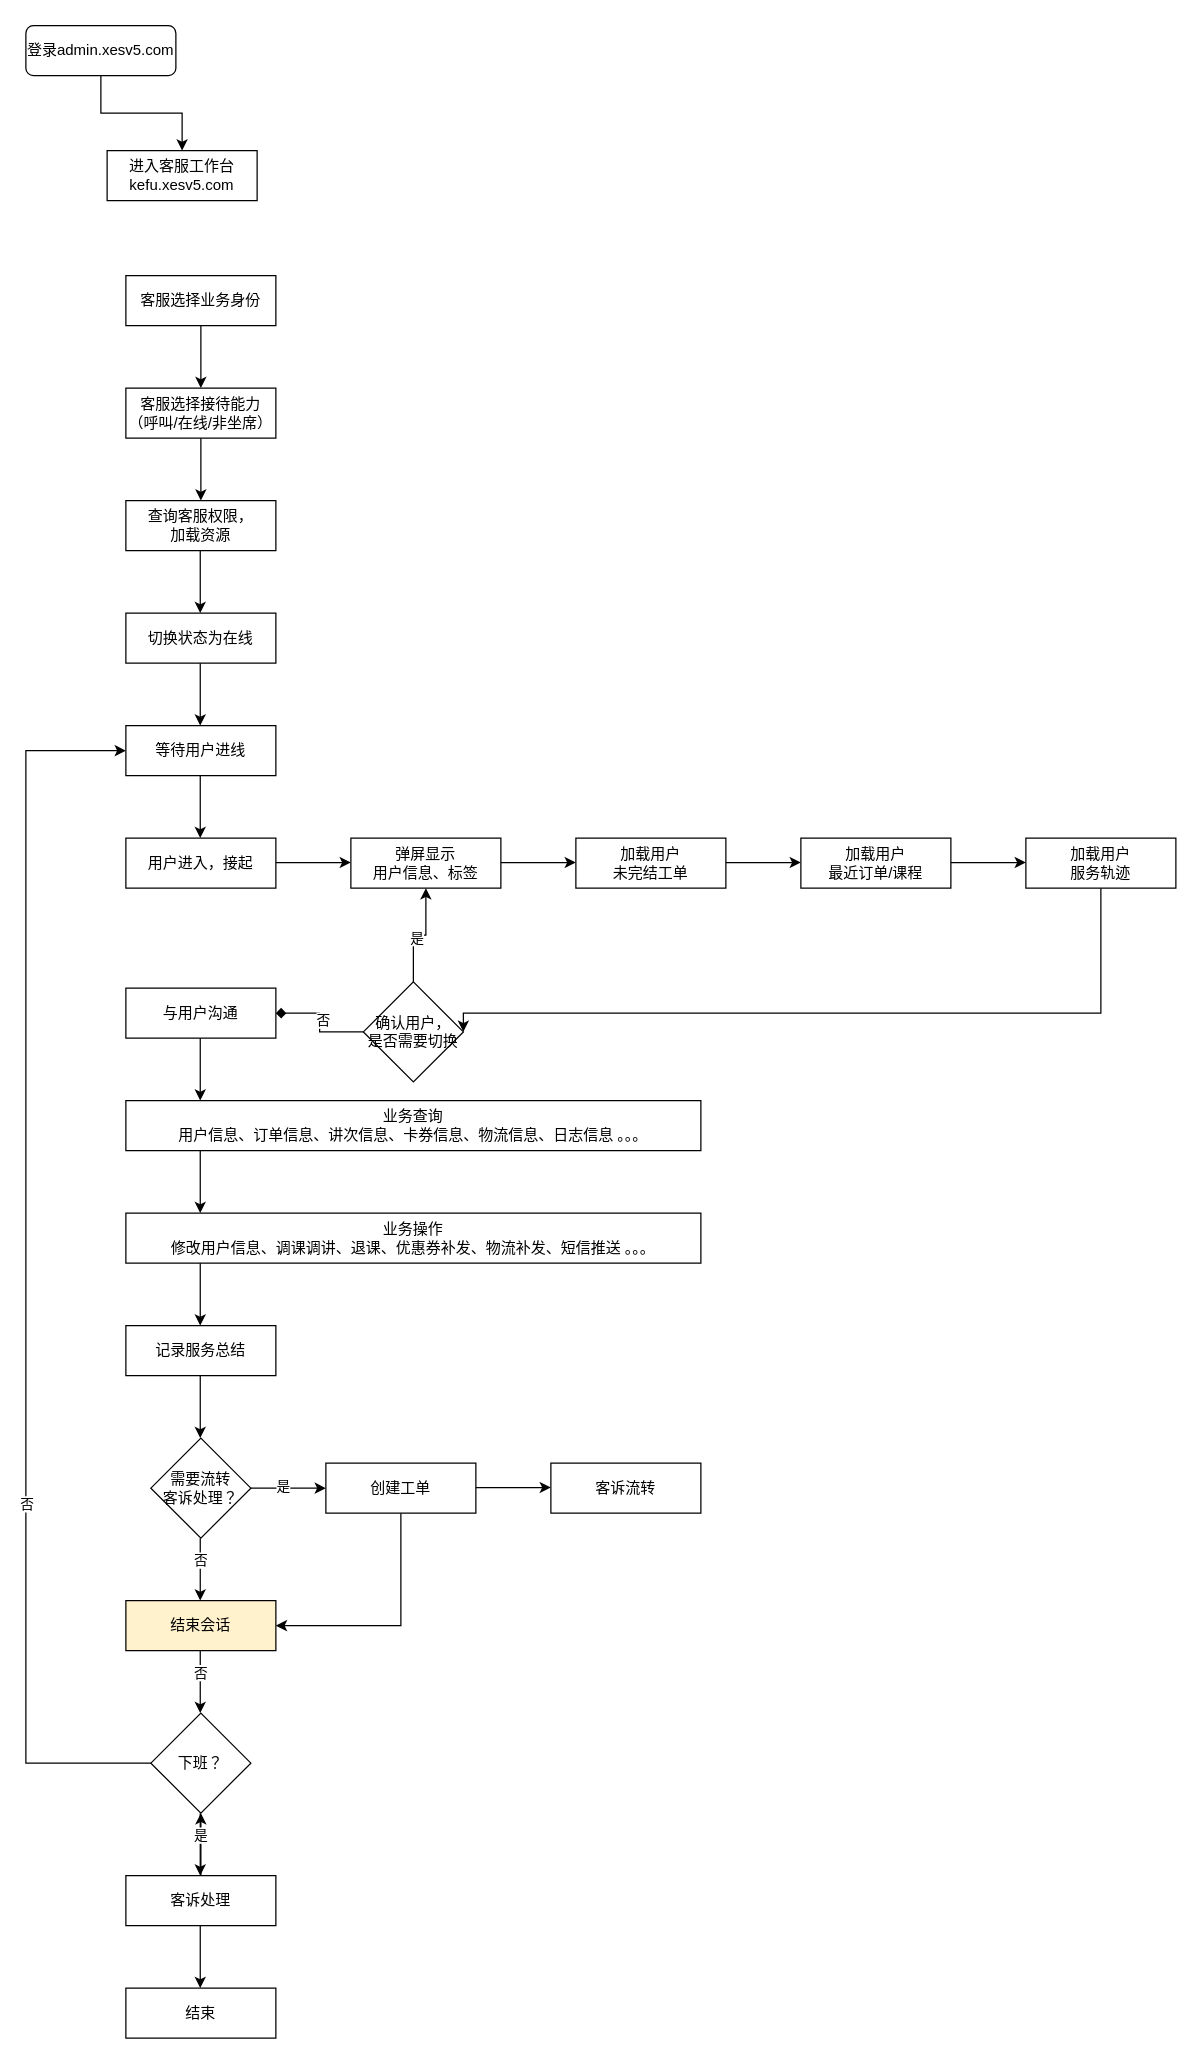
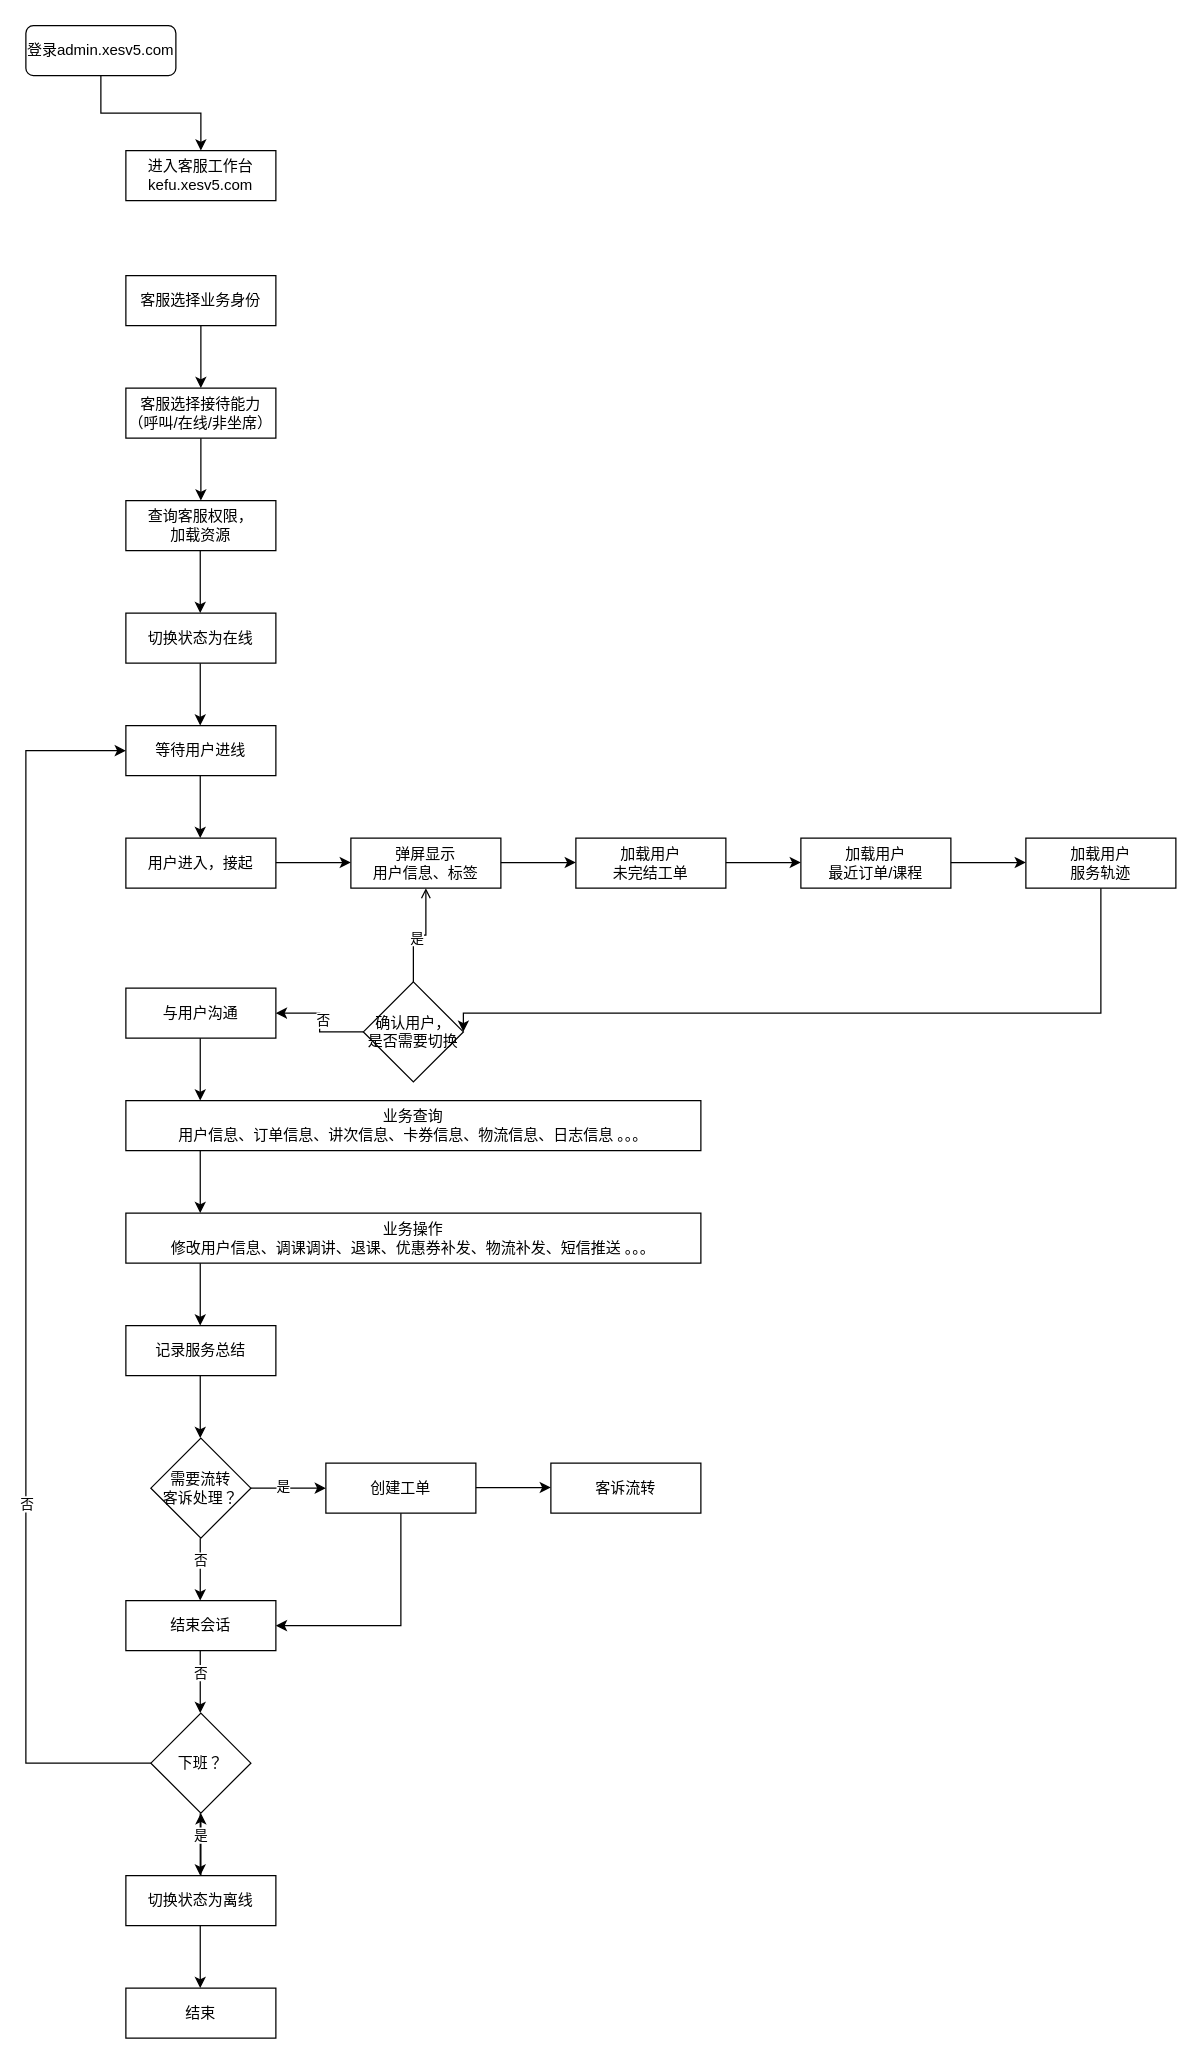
(182, 176) -> (201, 176)
(426, 898) -> (426, 896)
(286, 1013) -> (286, 1013)
(201, 1626) -> (201, 1626)
(201, 1901) -> (201, 1901)
